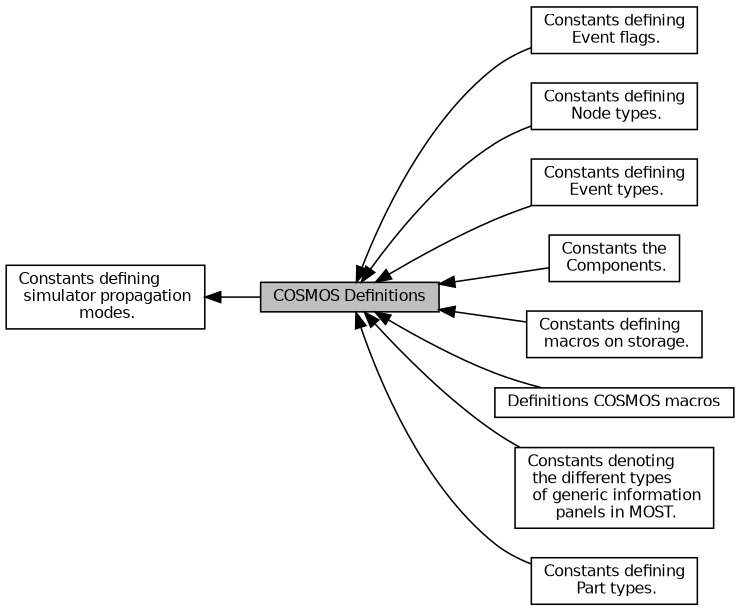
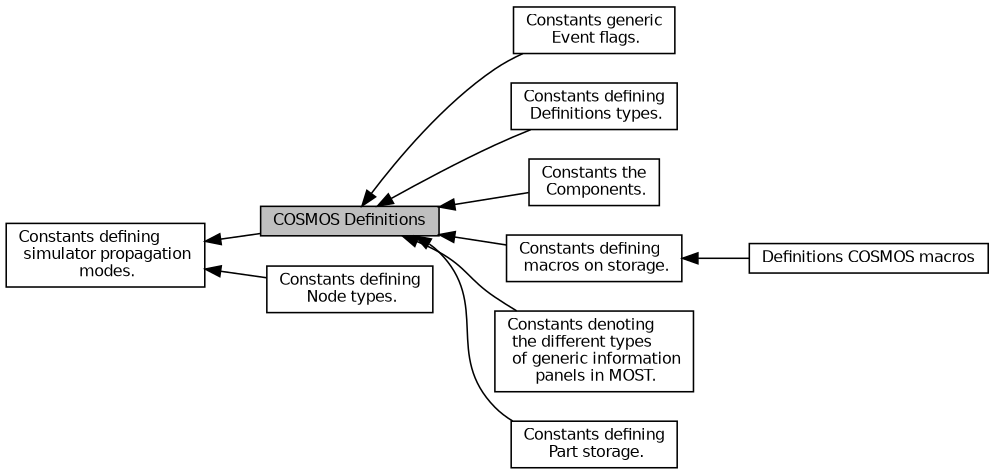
(614, 30) -> (594, 30)
(614, 182) -> (594, 106)
(441, 187) -> (244, 275)
(463, 359) -> (724, 258)
(614, 581) -> (594, 444)
